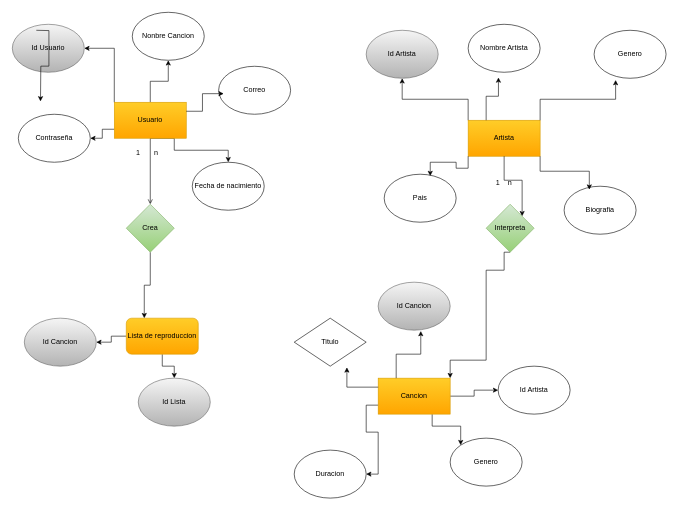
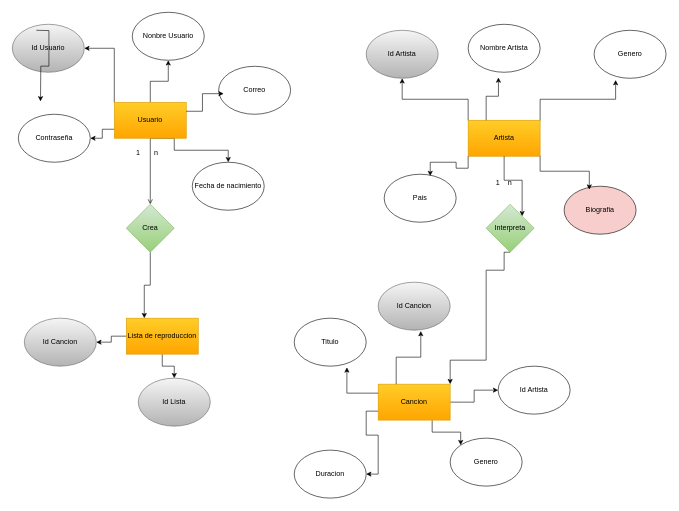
(168, 36) -> (168, 36)
(600, 210) -> (600, 210)
(162, 336) -> (162, 336)
(330, 342) -> (330, 342)
(414, 396) -> (414, 402)
